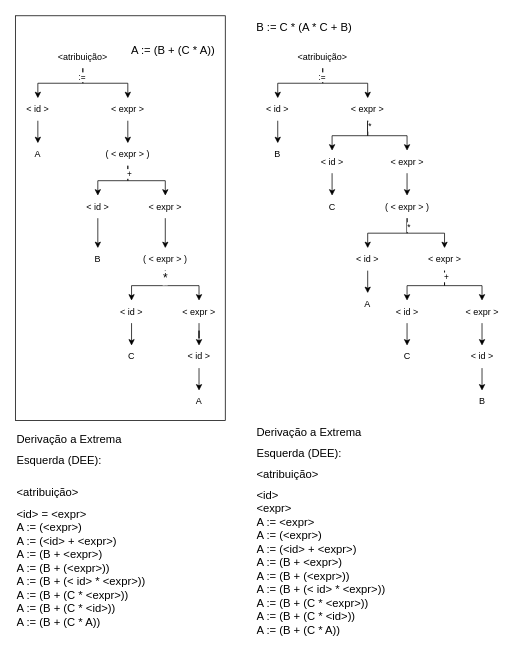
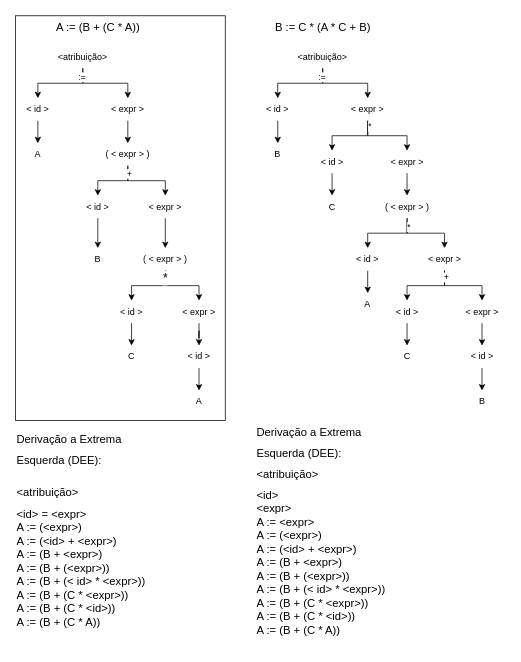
(304, 27) -> (323, 27)
(173, 49) -> (98, 27)
